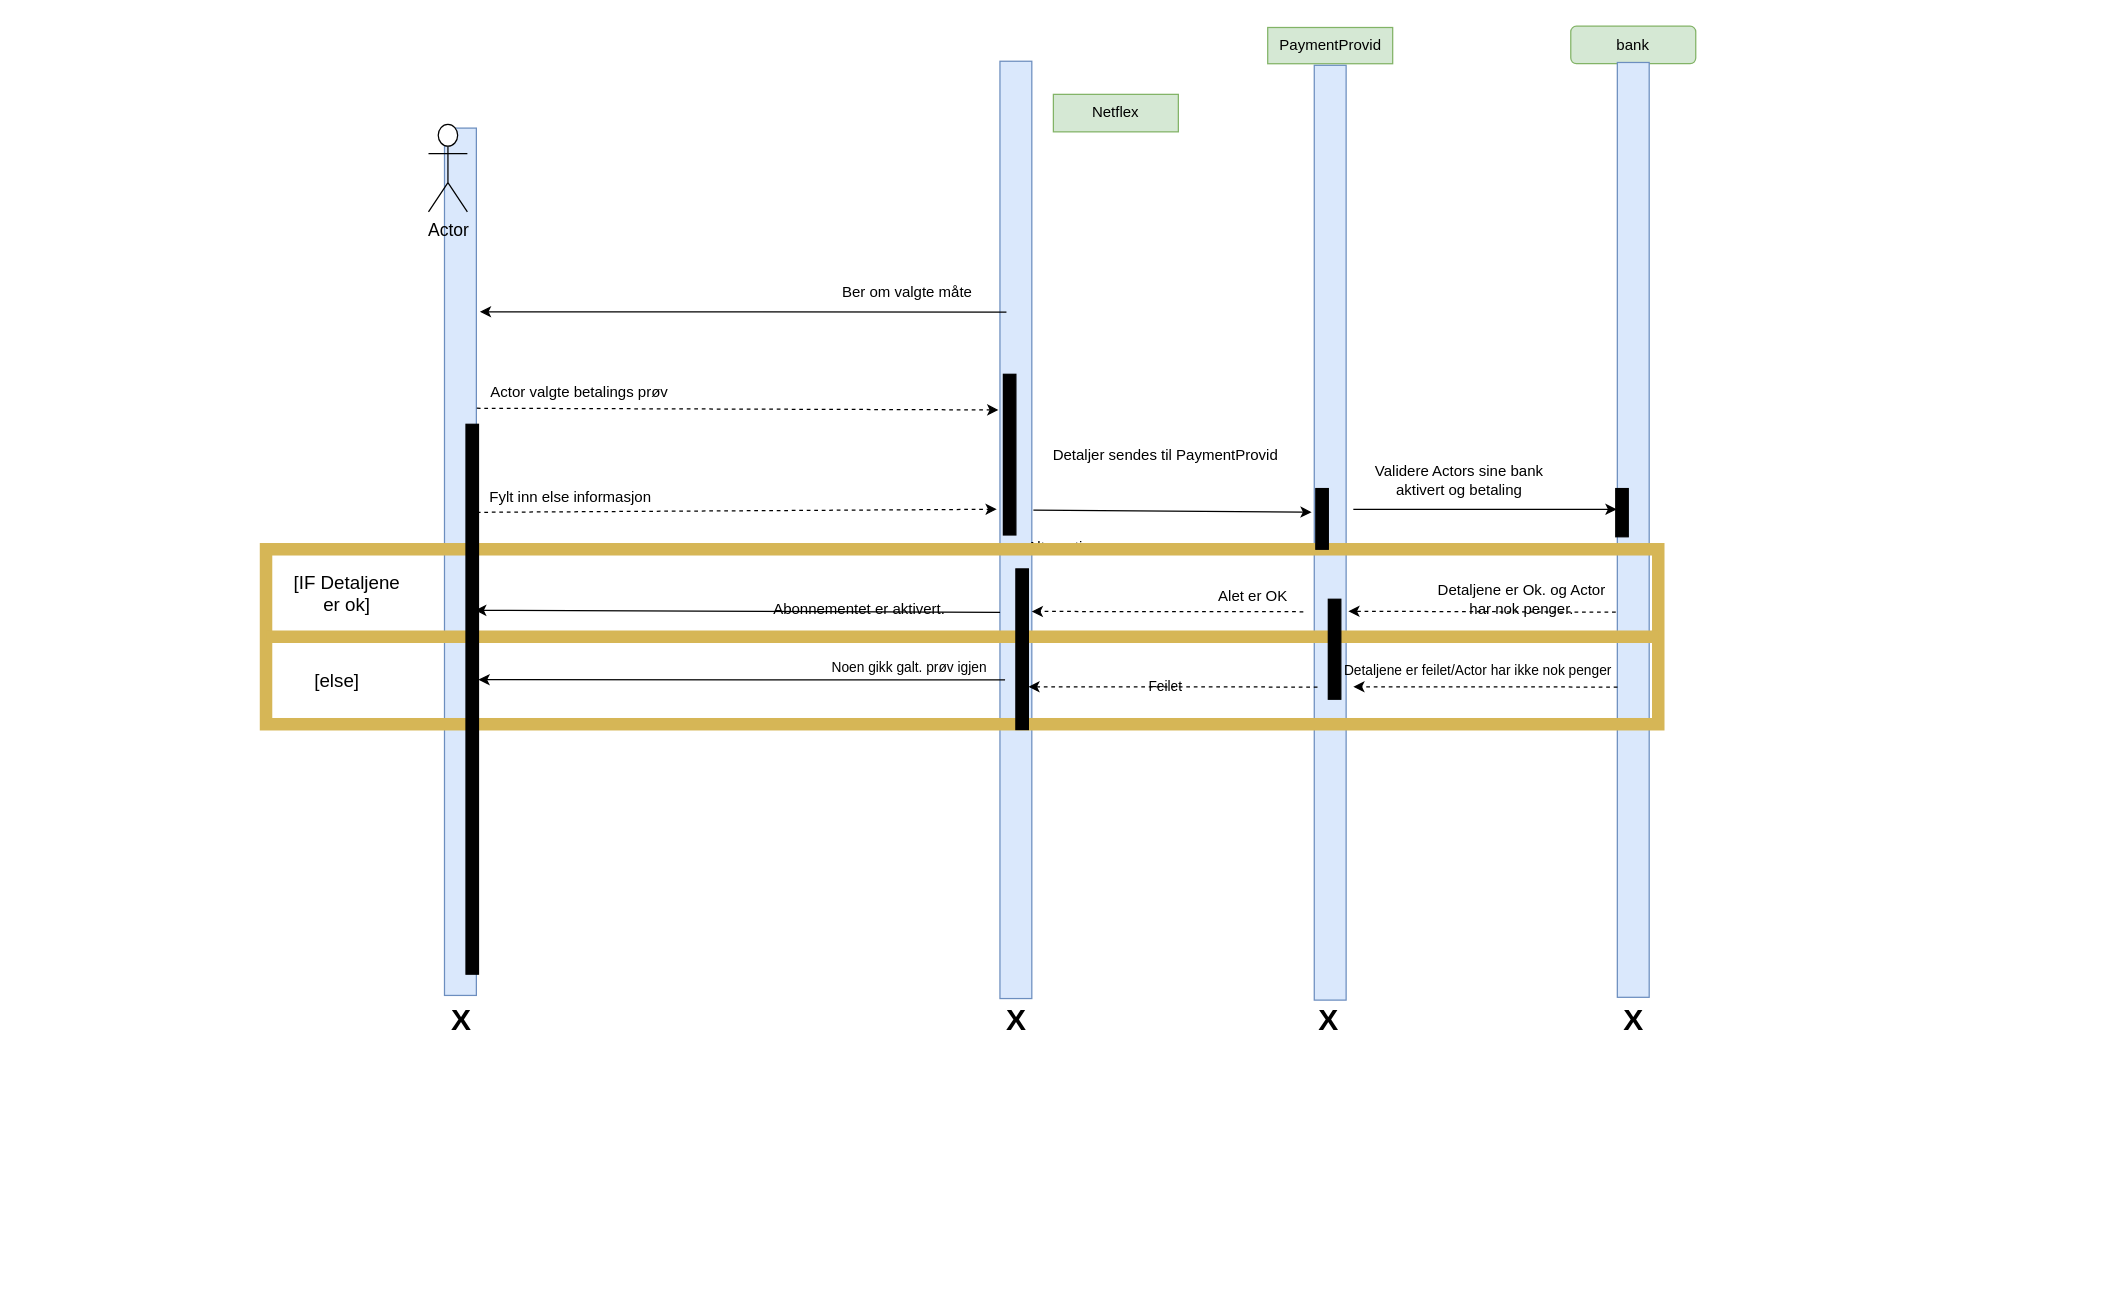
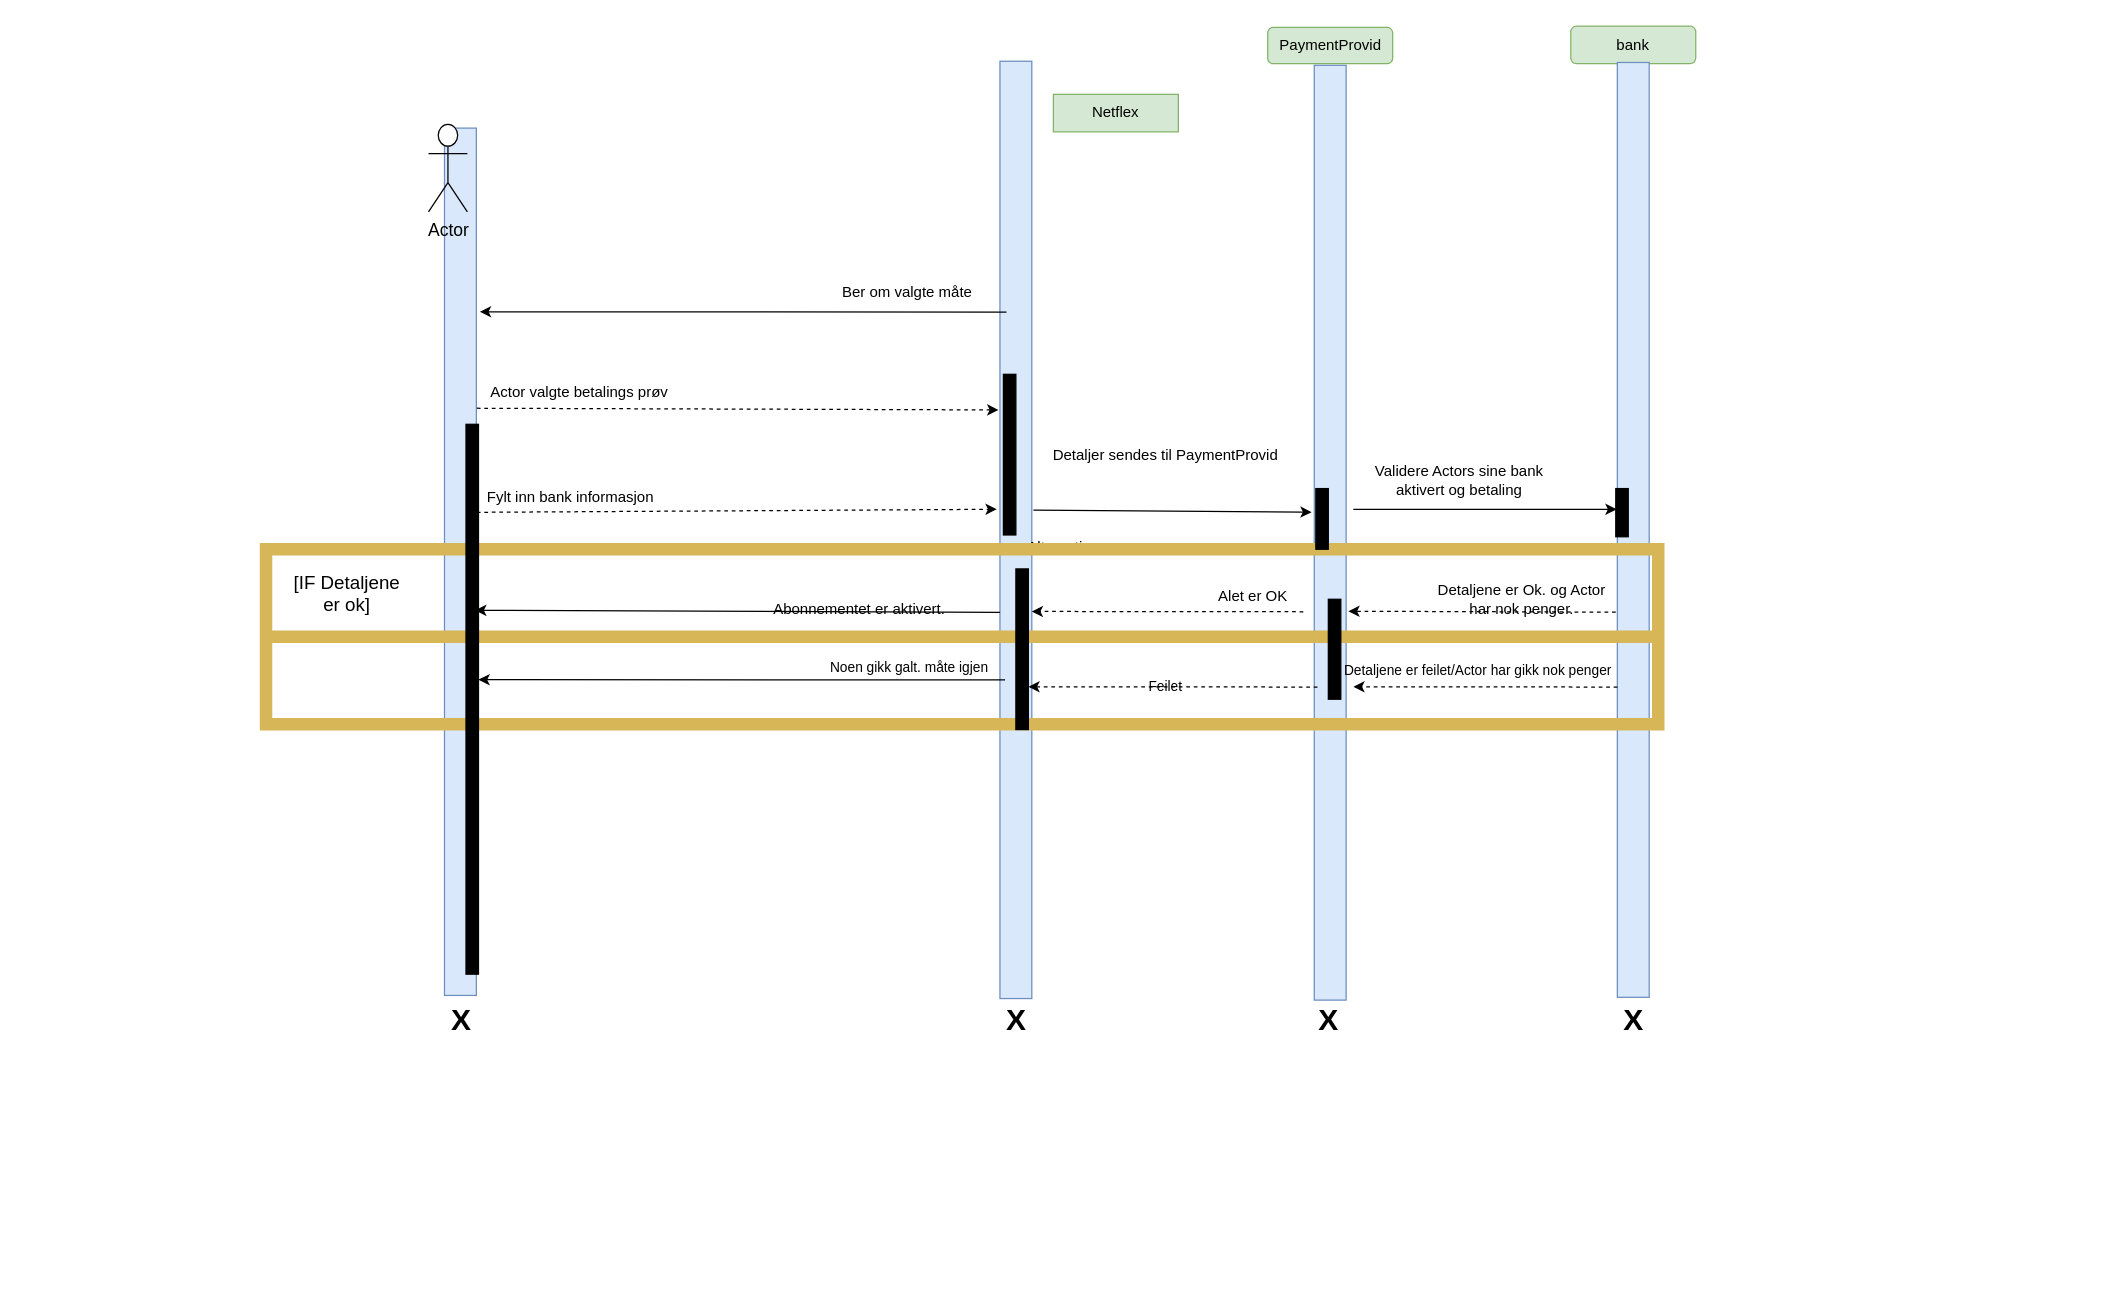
(1330, 46) -> (1330, 46)
(573, 498) -> (573, 498)
(909, 668) -> (909, 668)
(1478, 668) -> (1478, 668)
(337, 681) -> none
